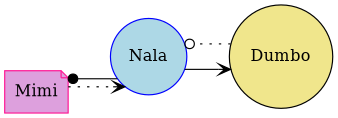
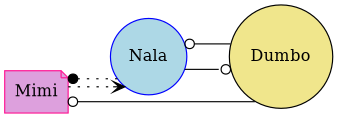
(212, 44) -> (212, 44)
(202, 69) -> (202, 69)
(98, 79) -> (98, 79)
none -> (166, 102)
